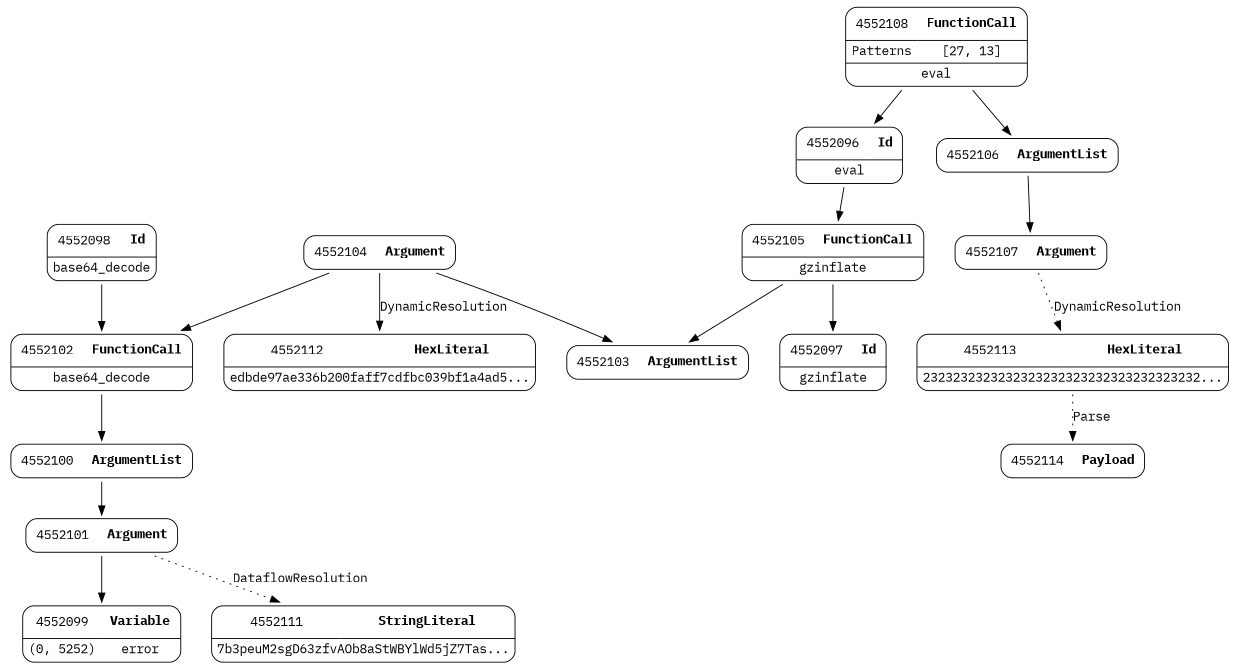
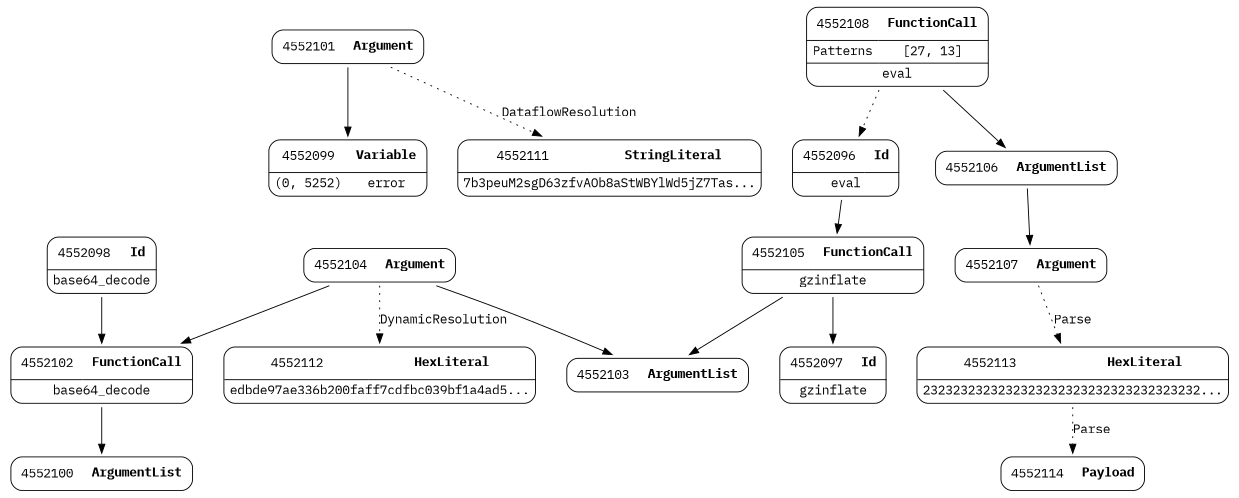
(891, 103) -> (871, 109)
(380, 297) -> (380, 310)
(1118, 307) -> (1073, 320)
(102, 494) -> none
